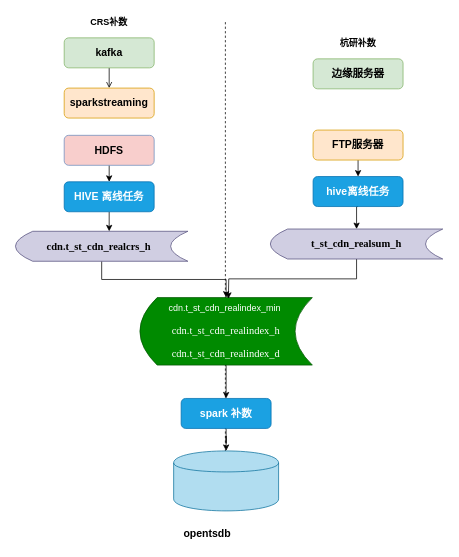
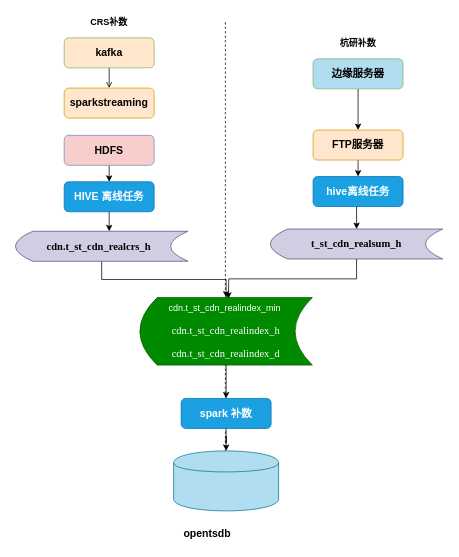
(109, 53) -> (109, 53)
(358, 74) -> (358, 74)
none -> (358, 123)
